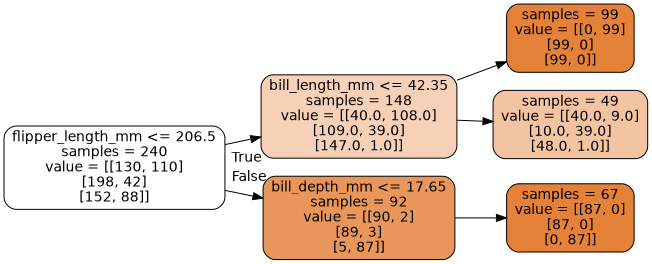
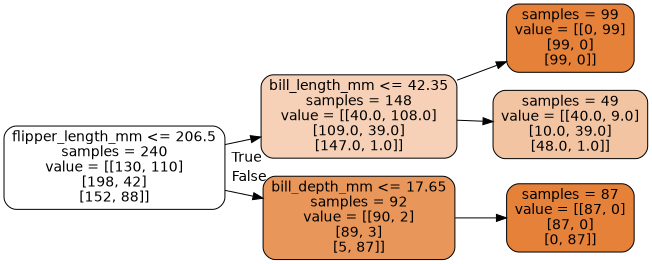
(570, 218) -> (570, 218)
